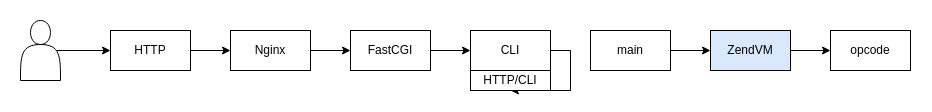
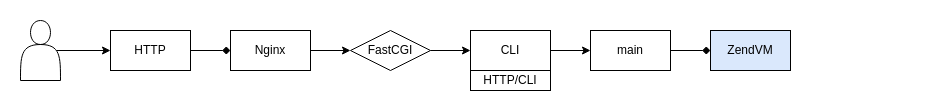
(222, 51) -> (222, 51)
(391, 51) -> (391, 51)
(702, 51) -> (702, 51)
(807, 51) -> none
(871, 51) -> none
(571, 80) -> (576, 51)
